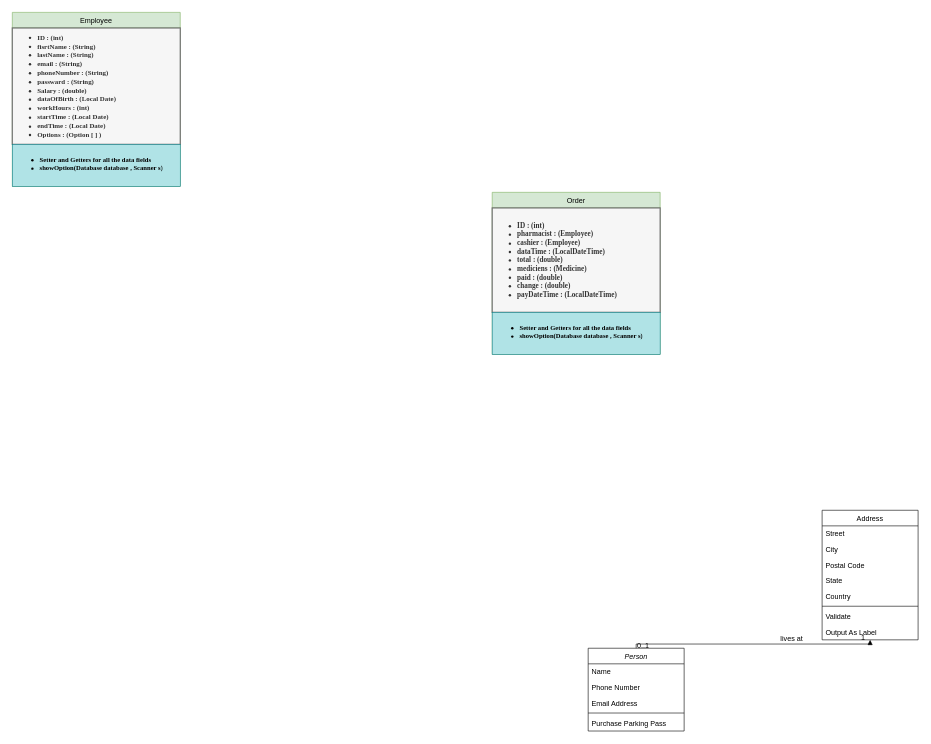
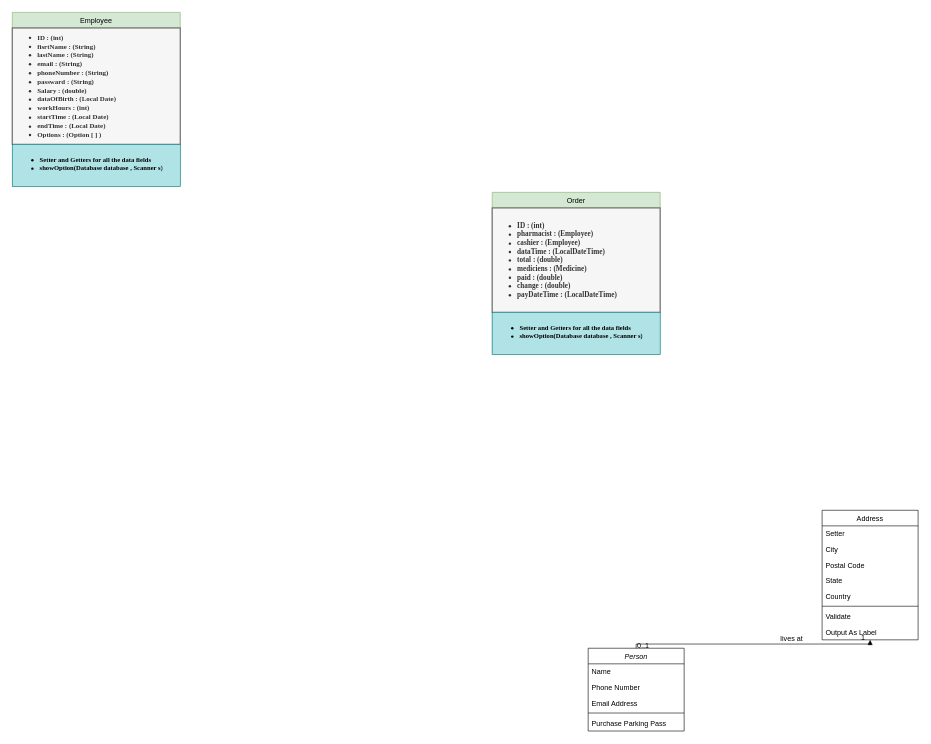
(838, 534) -> (838, 534)
